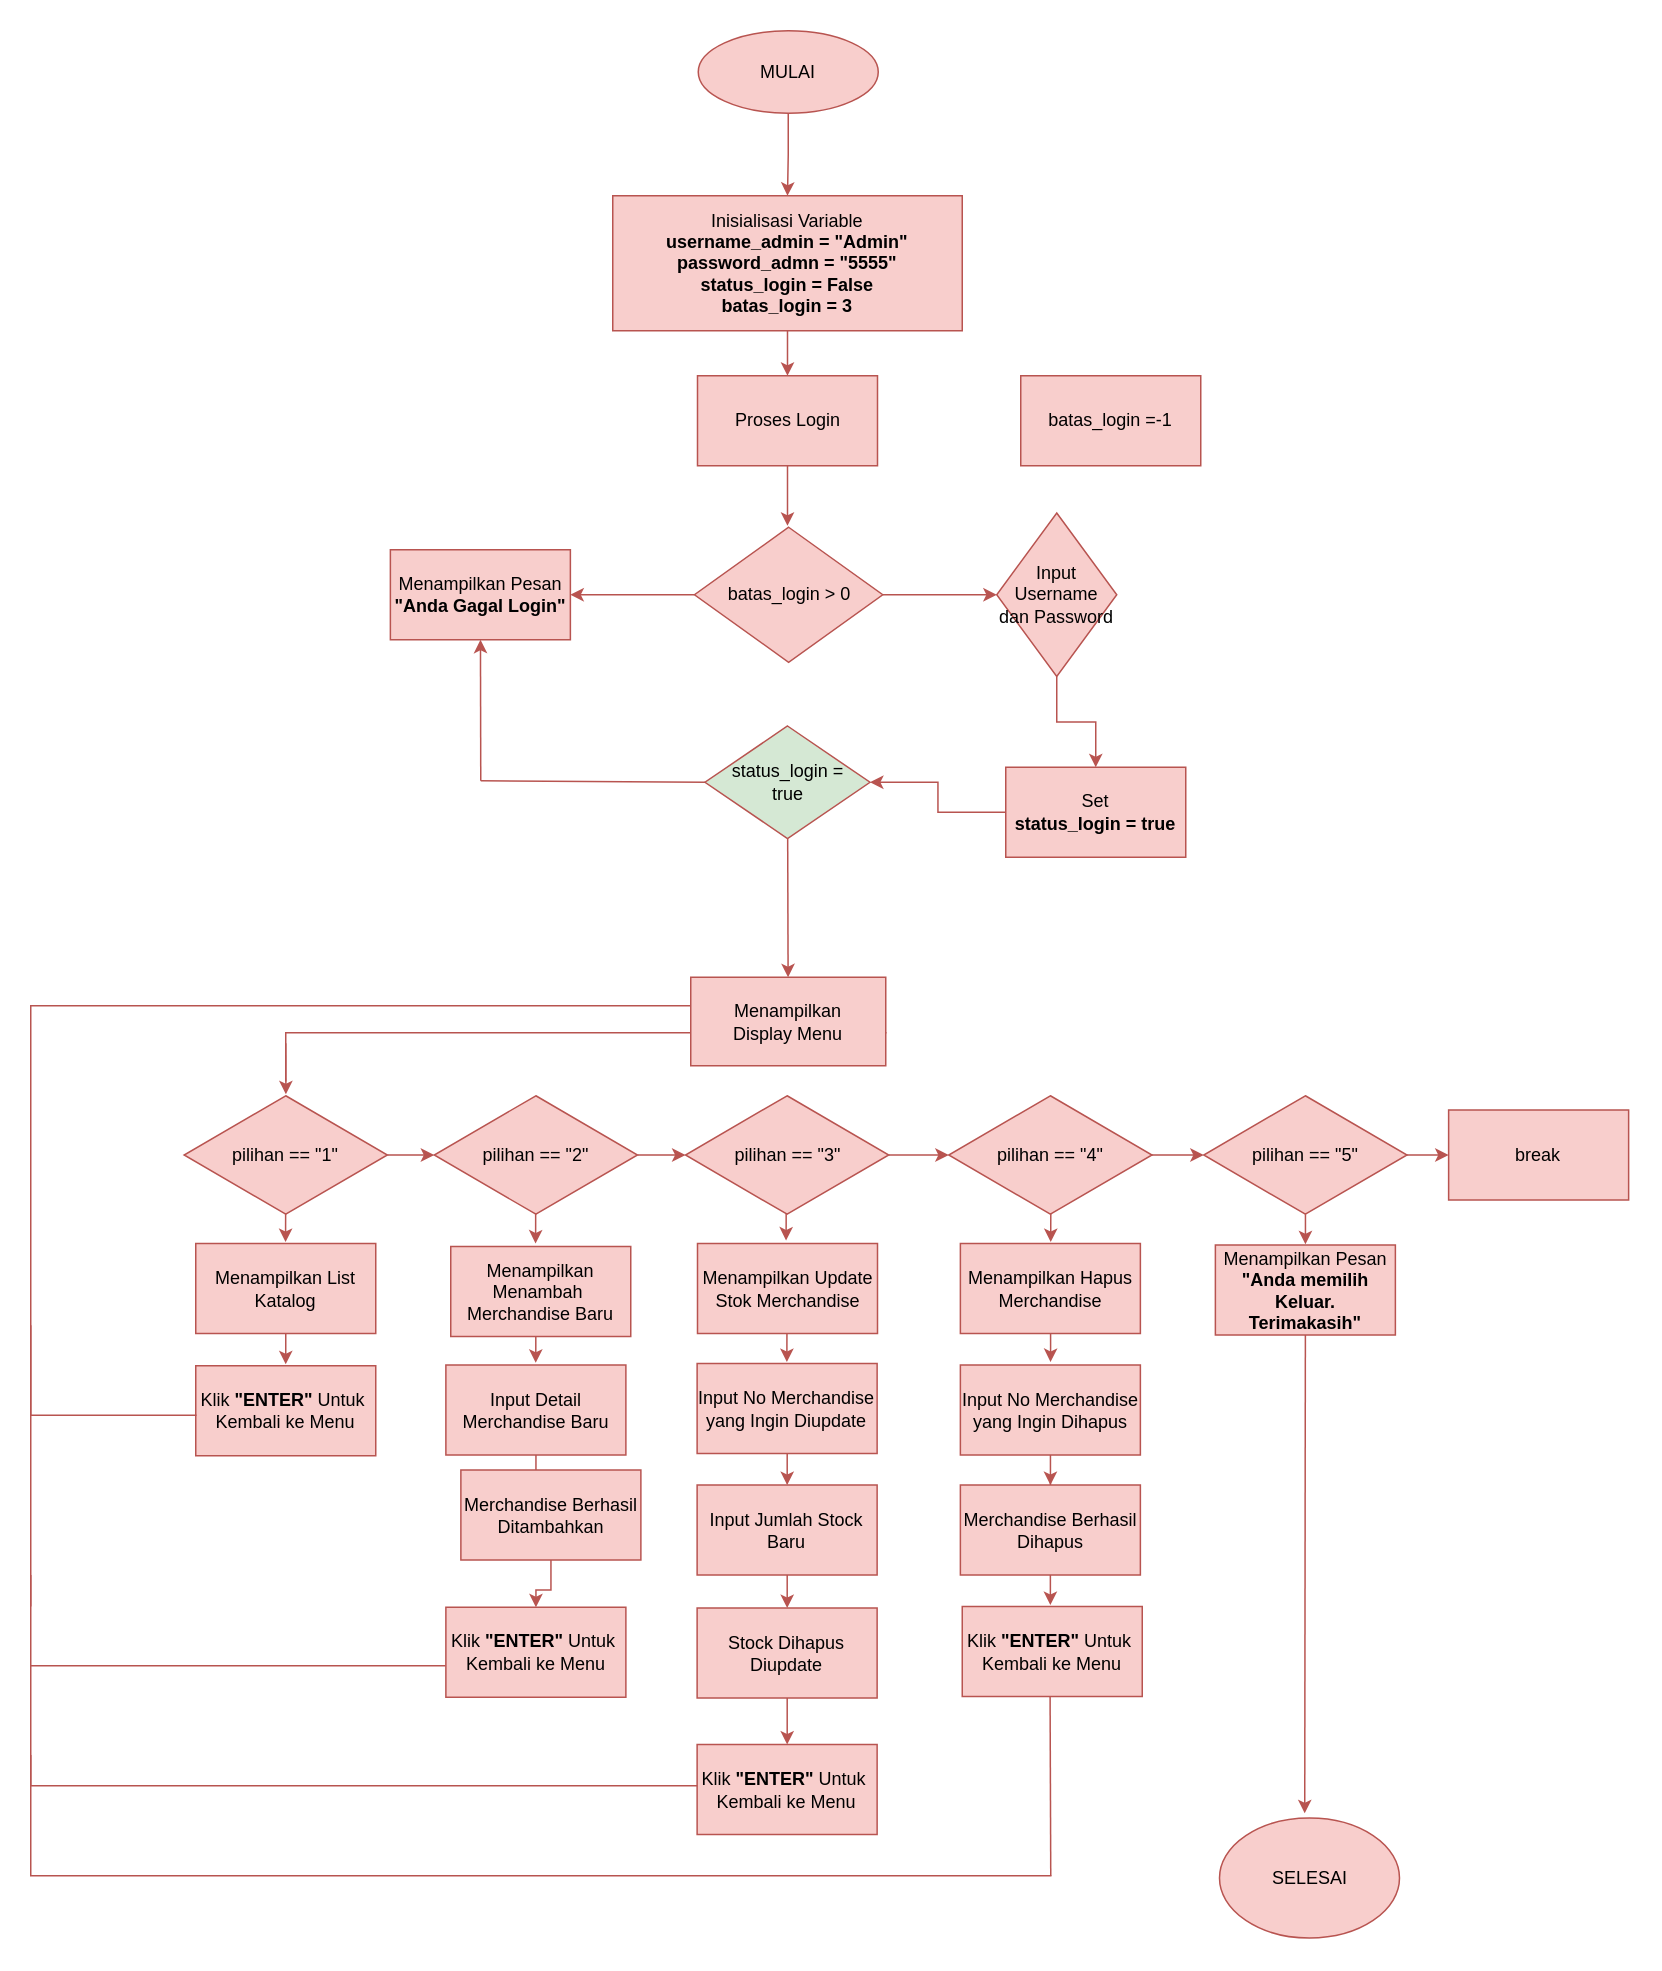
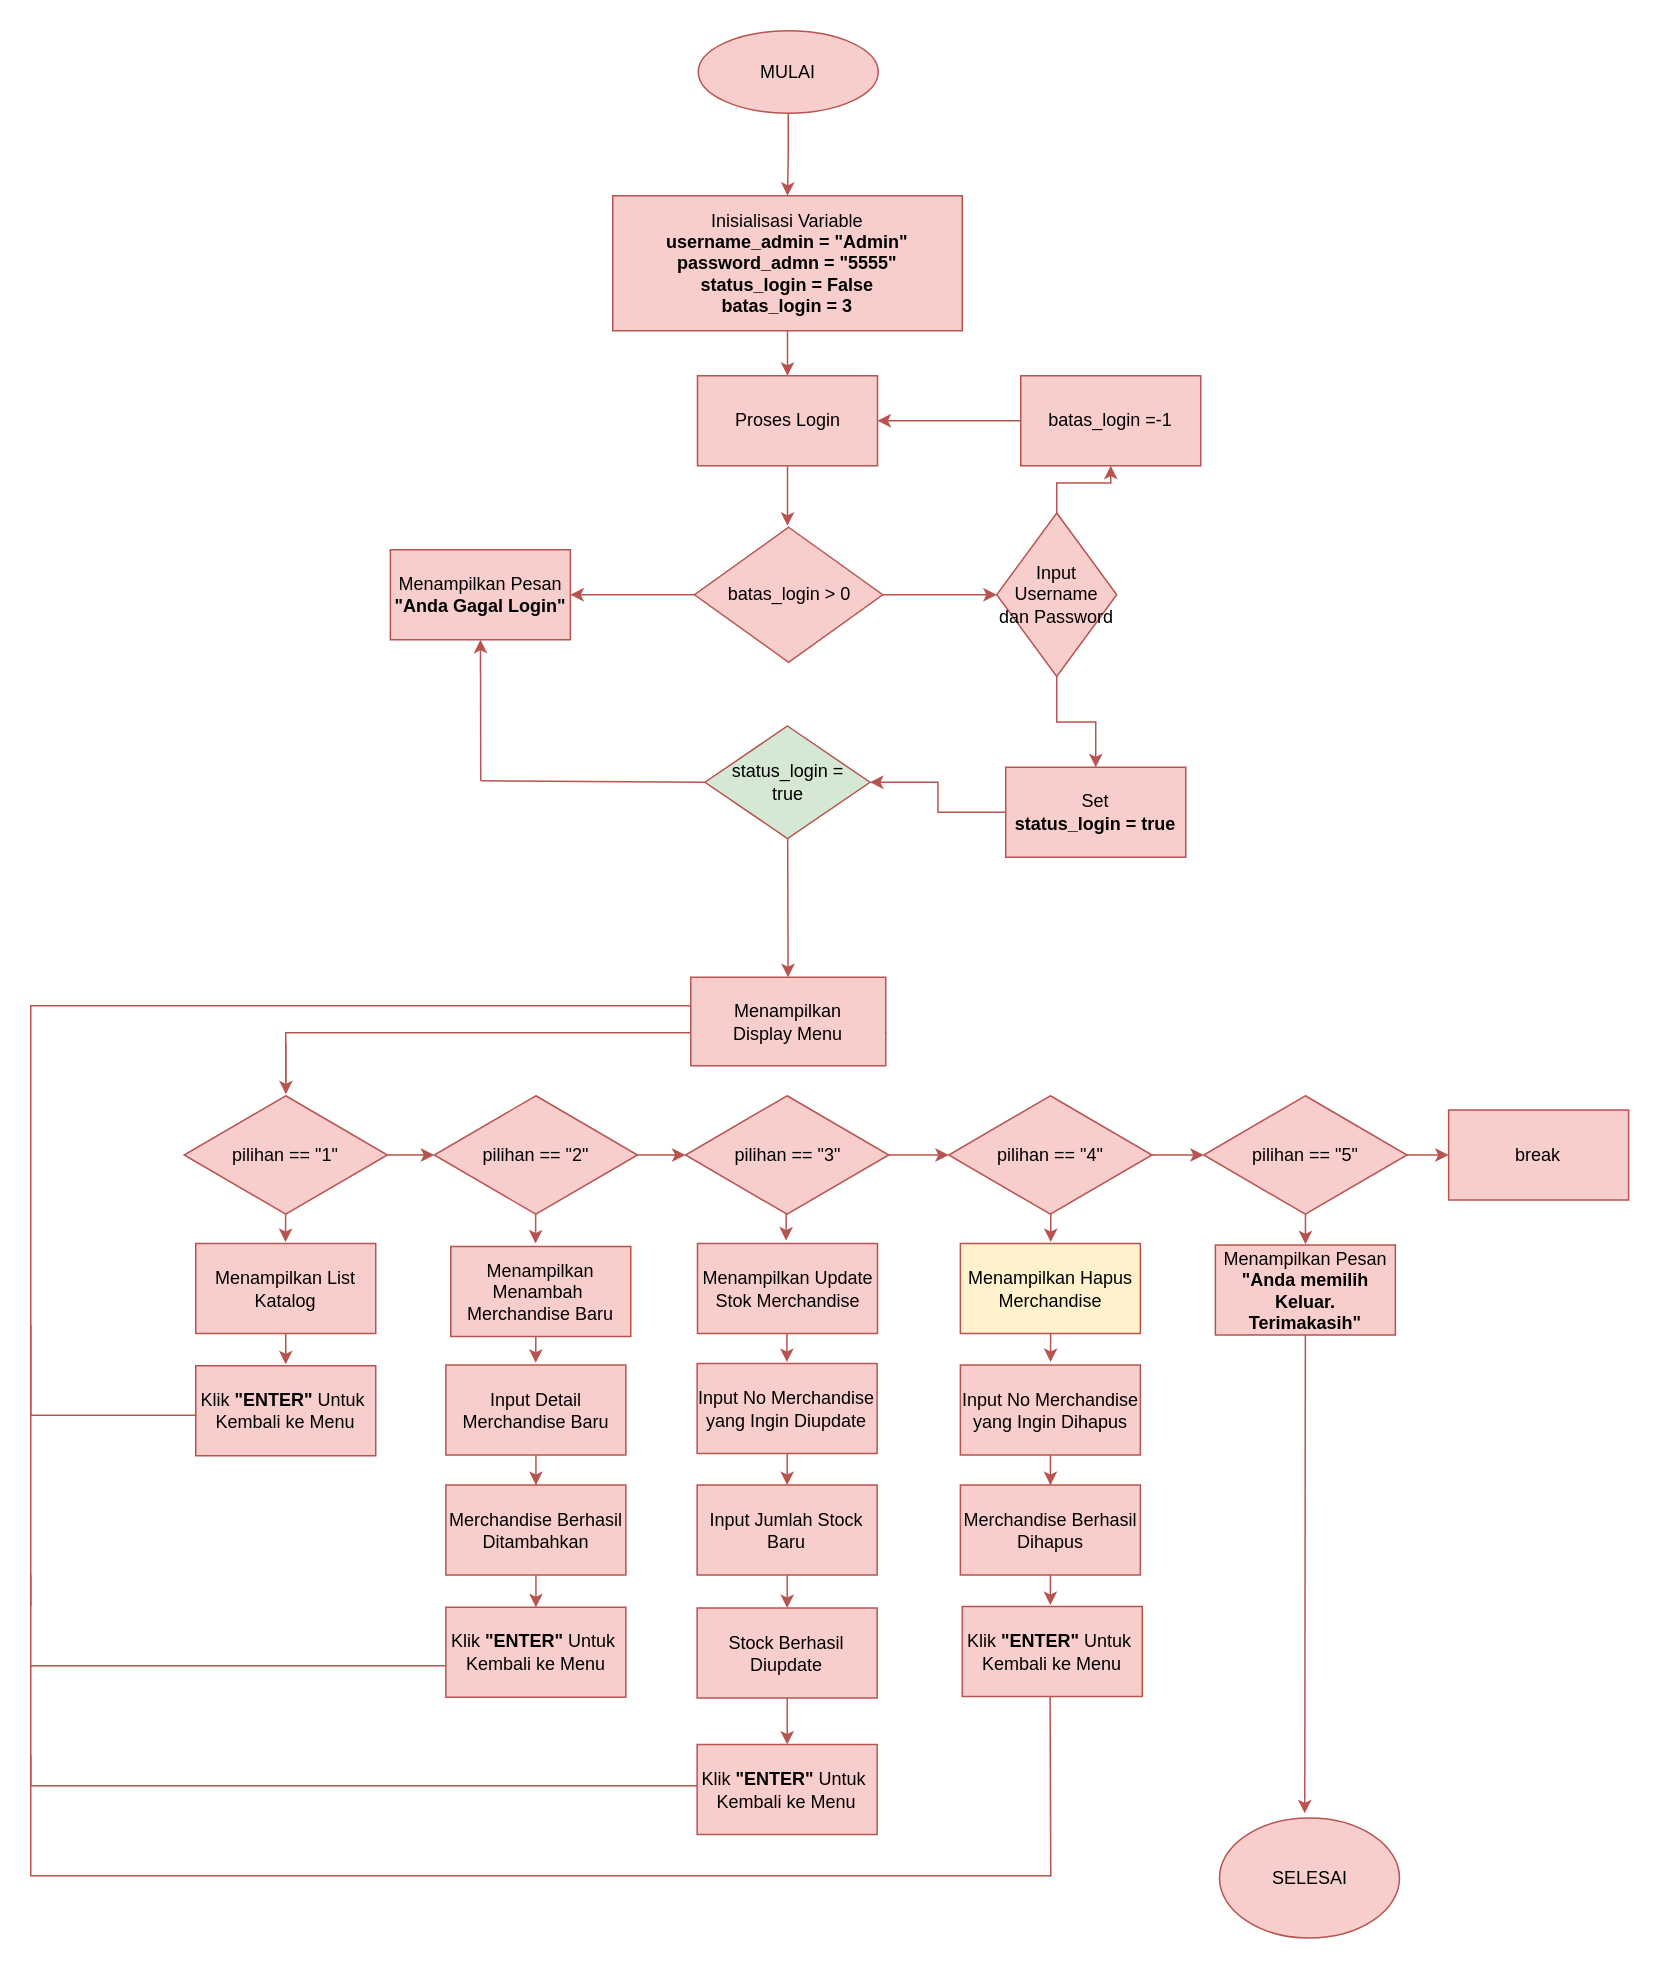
none -> (954, 421)
none -> (1072, 483)
(1050, 1289) -> (1050, 1289)
(551, 1515) -> (536, 1530)
(787, 1654) -> (787, 1654)
